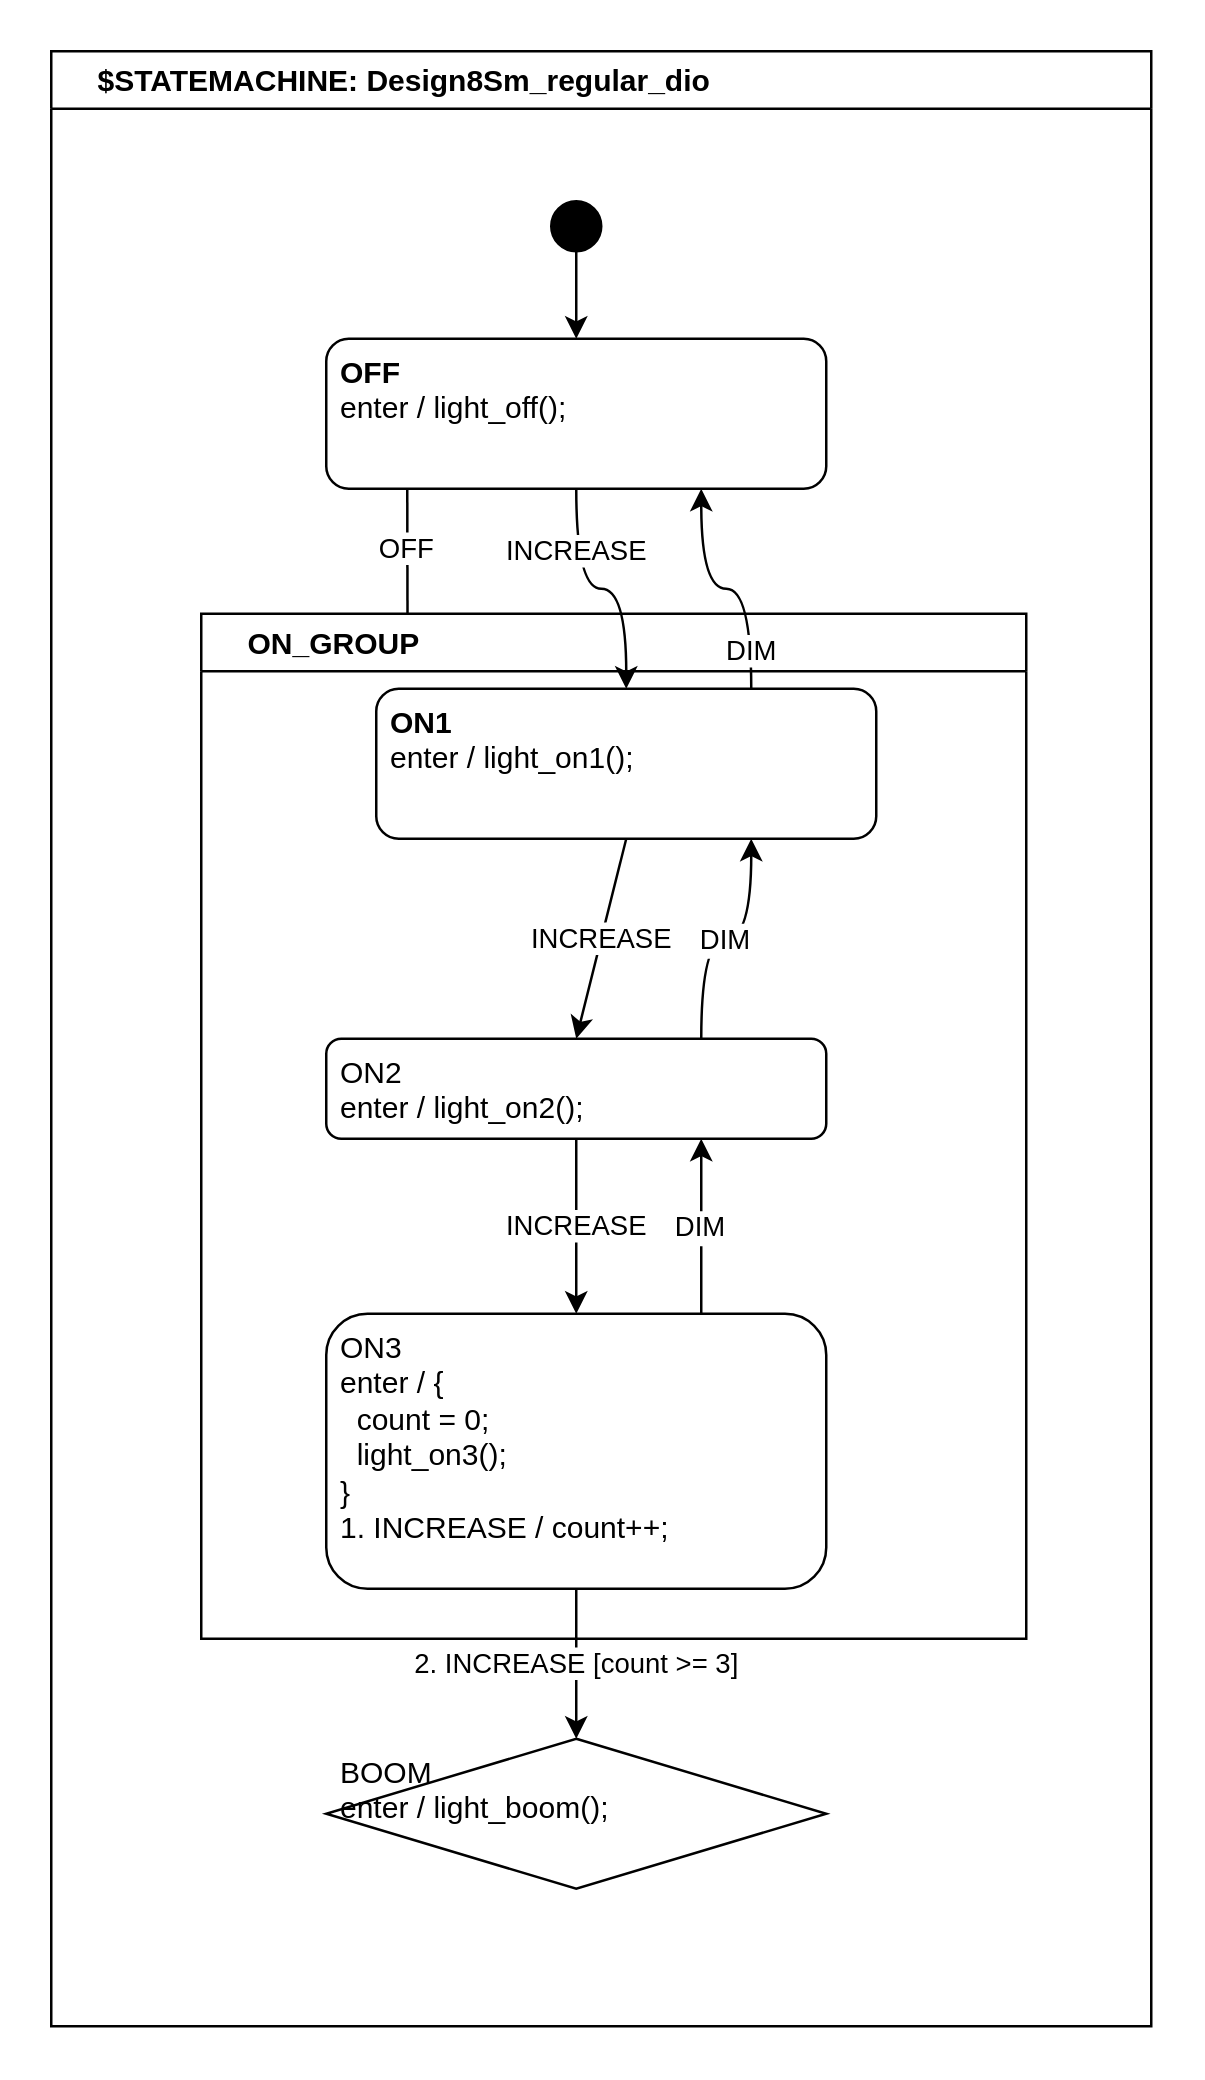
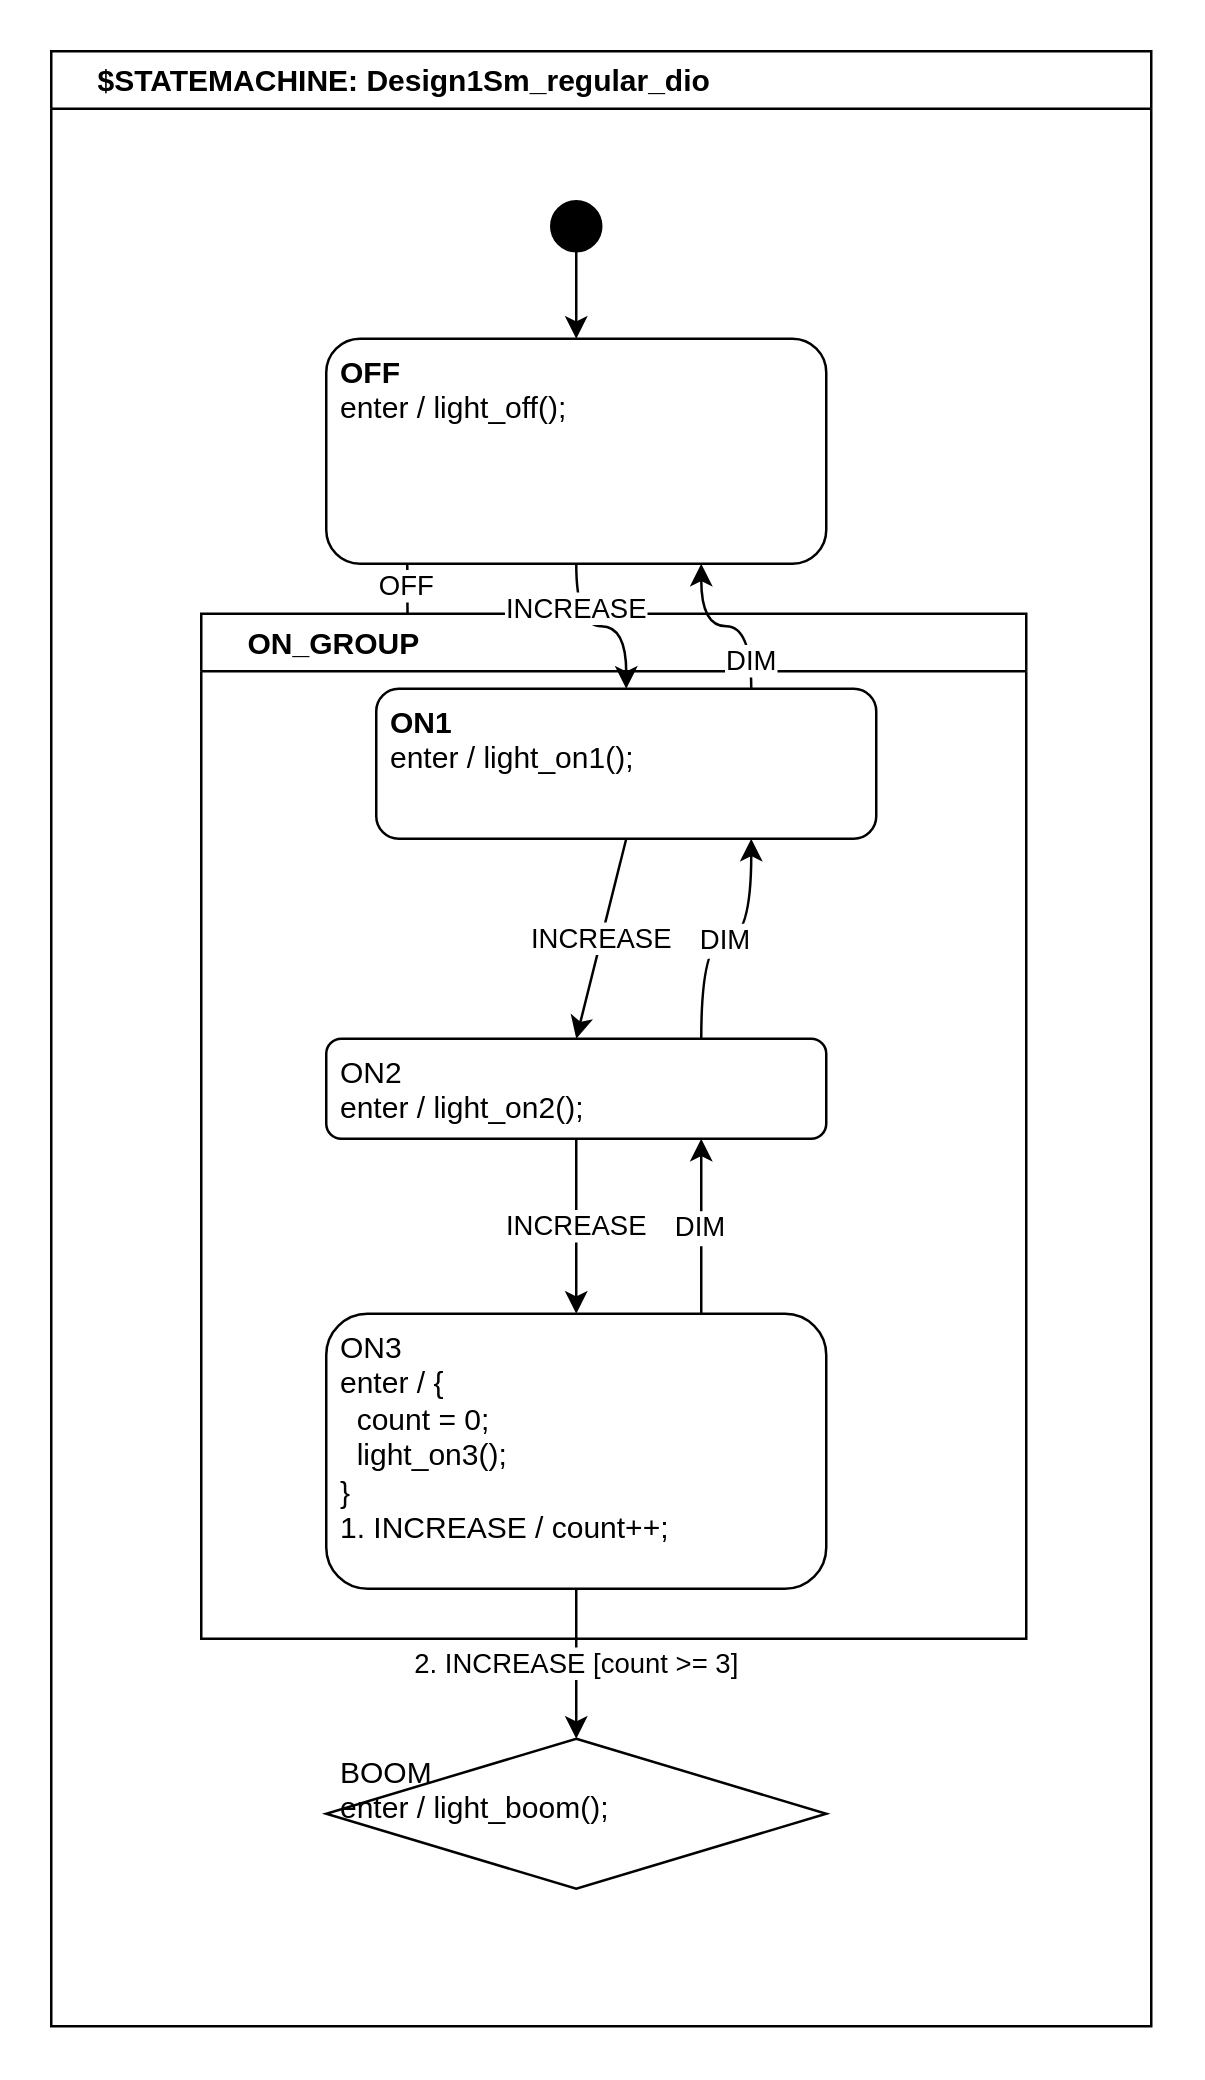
(380, 81) -> (380, 81)
(576, 414) -> (576, 451)
